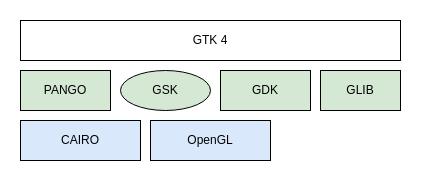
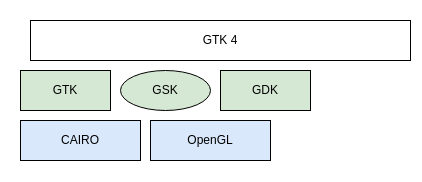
(211, 41) -> (221, 41)
(66, 91) -> (66, 91)
(361, 91) -> none
